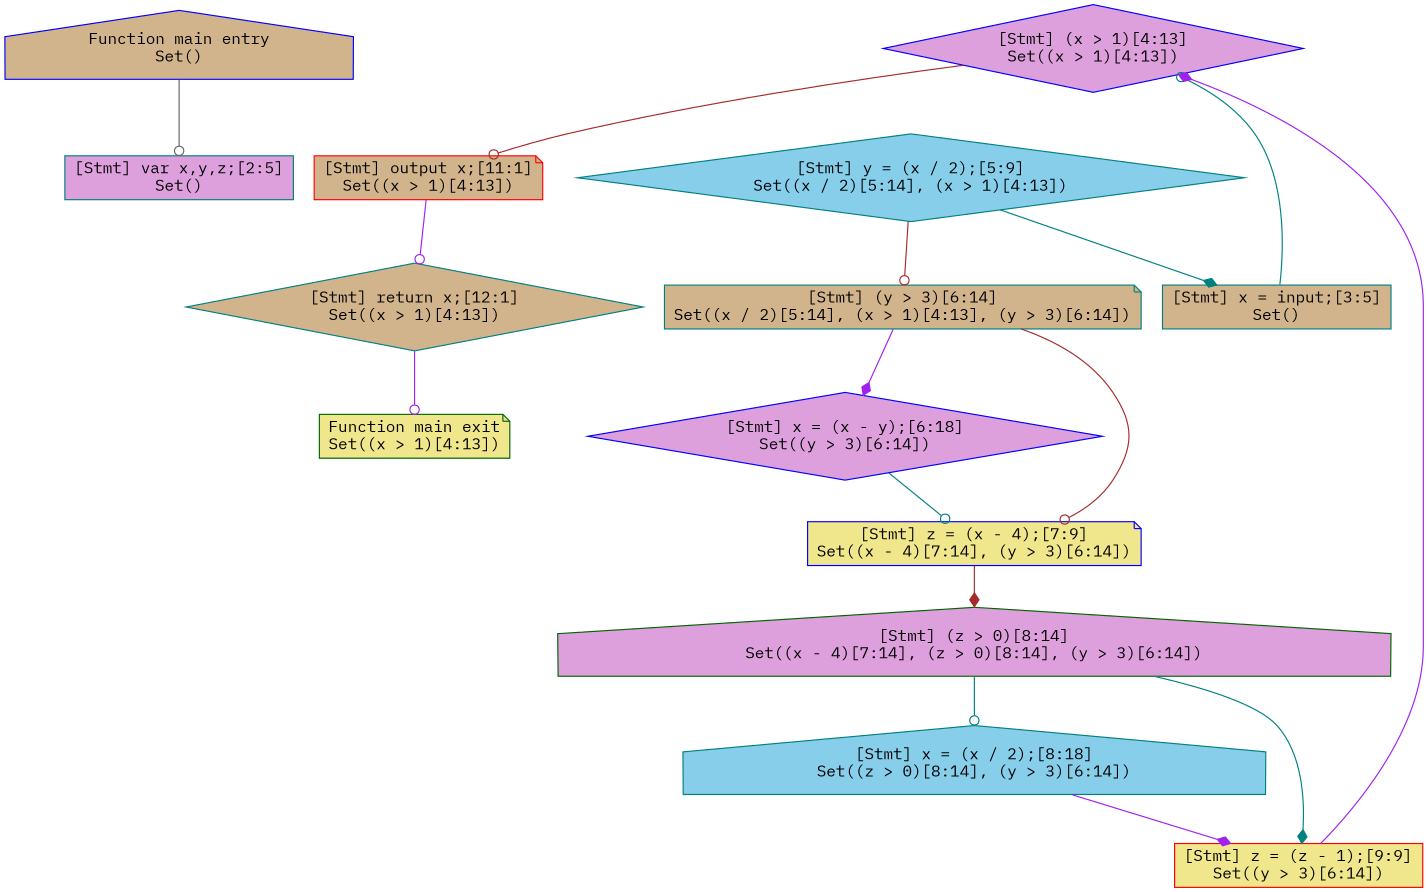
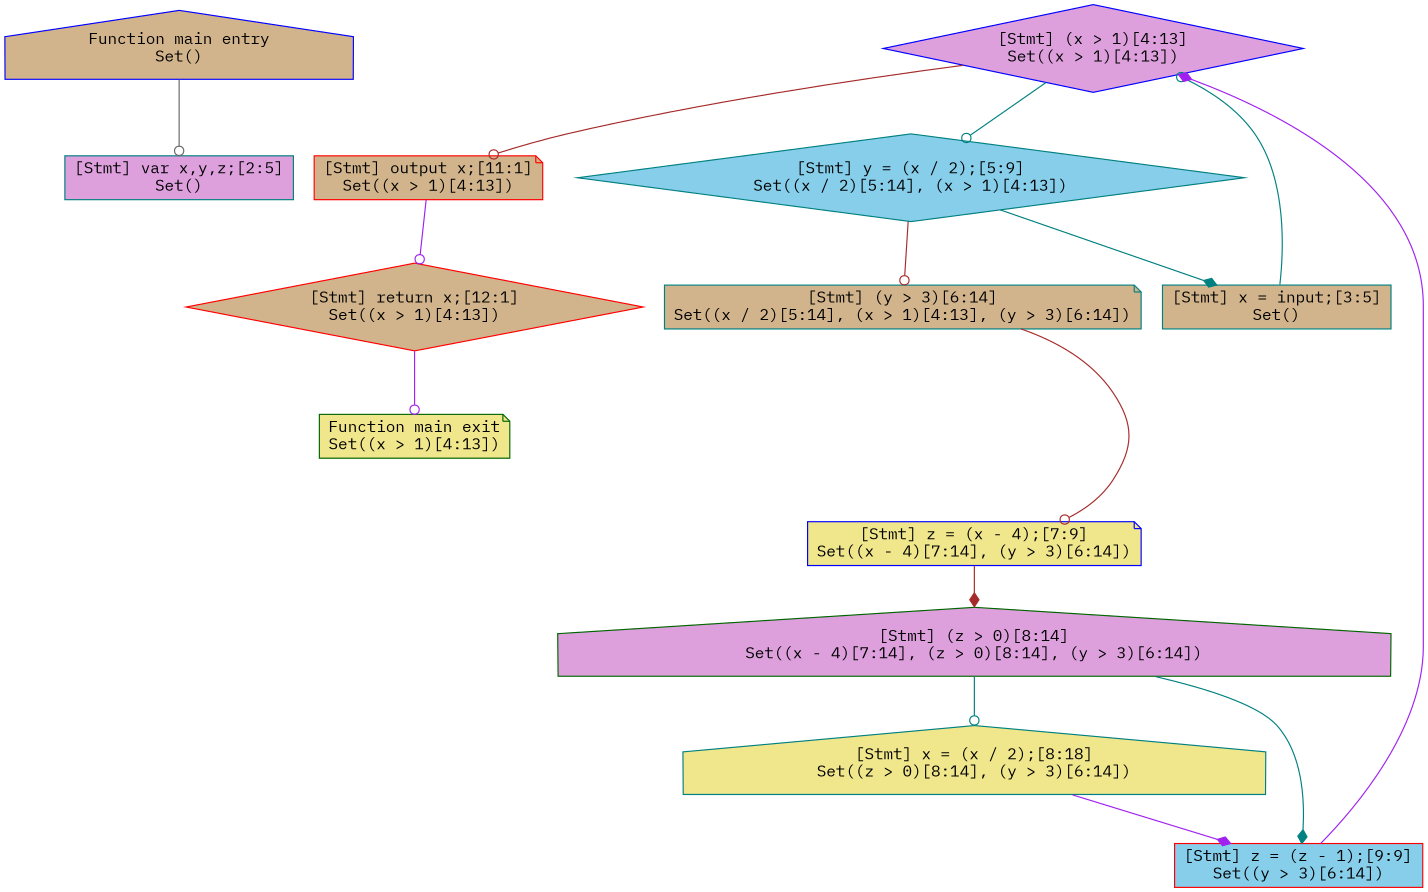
none -> (1008, 109)
(415, 307) -> (415, 307)
(845, 436) -> none
(974, 764) -> (974, 764)
(1299, 865) -> (1299, 865)
